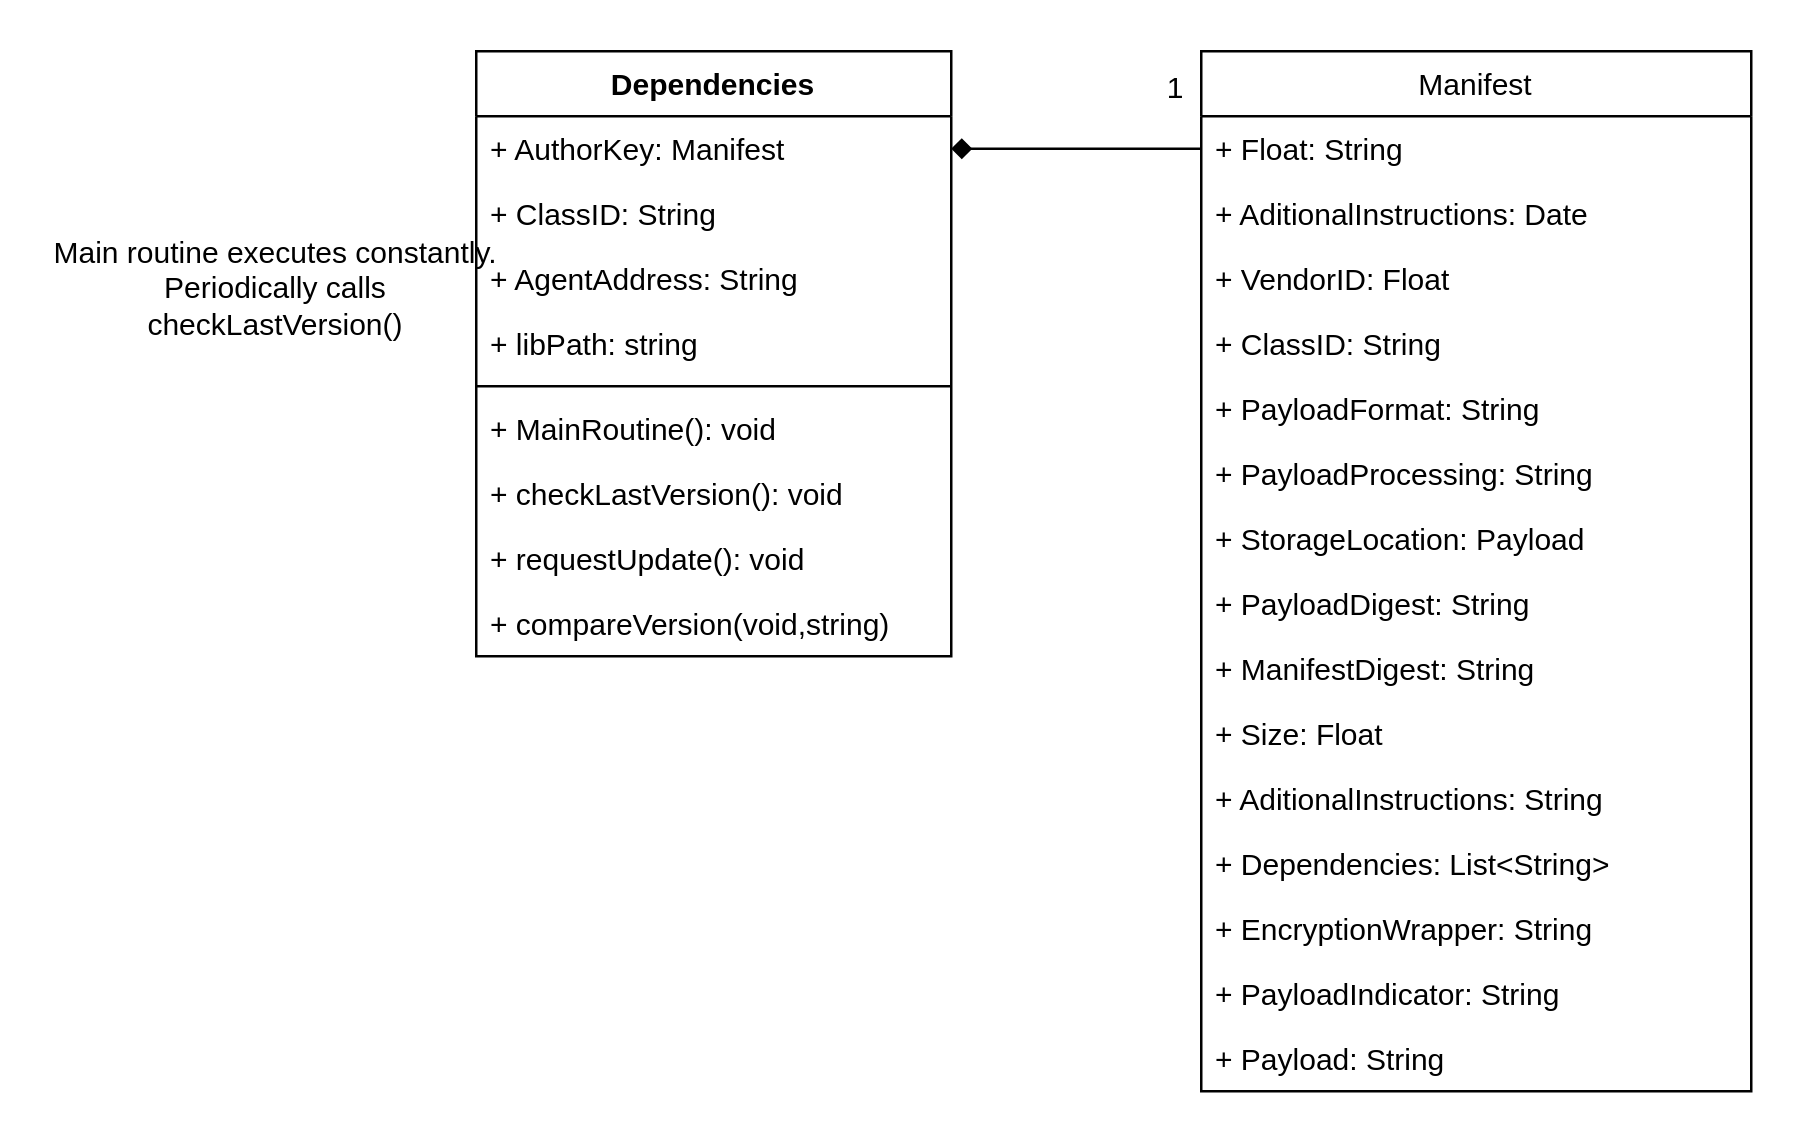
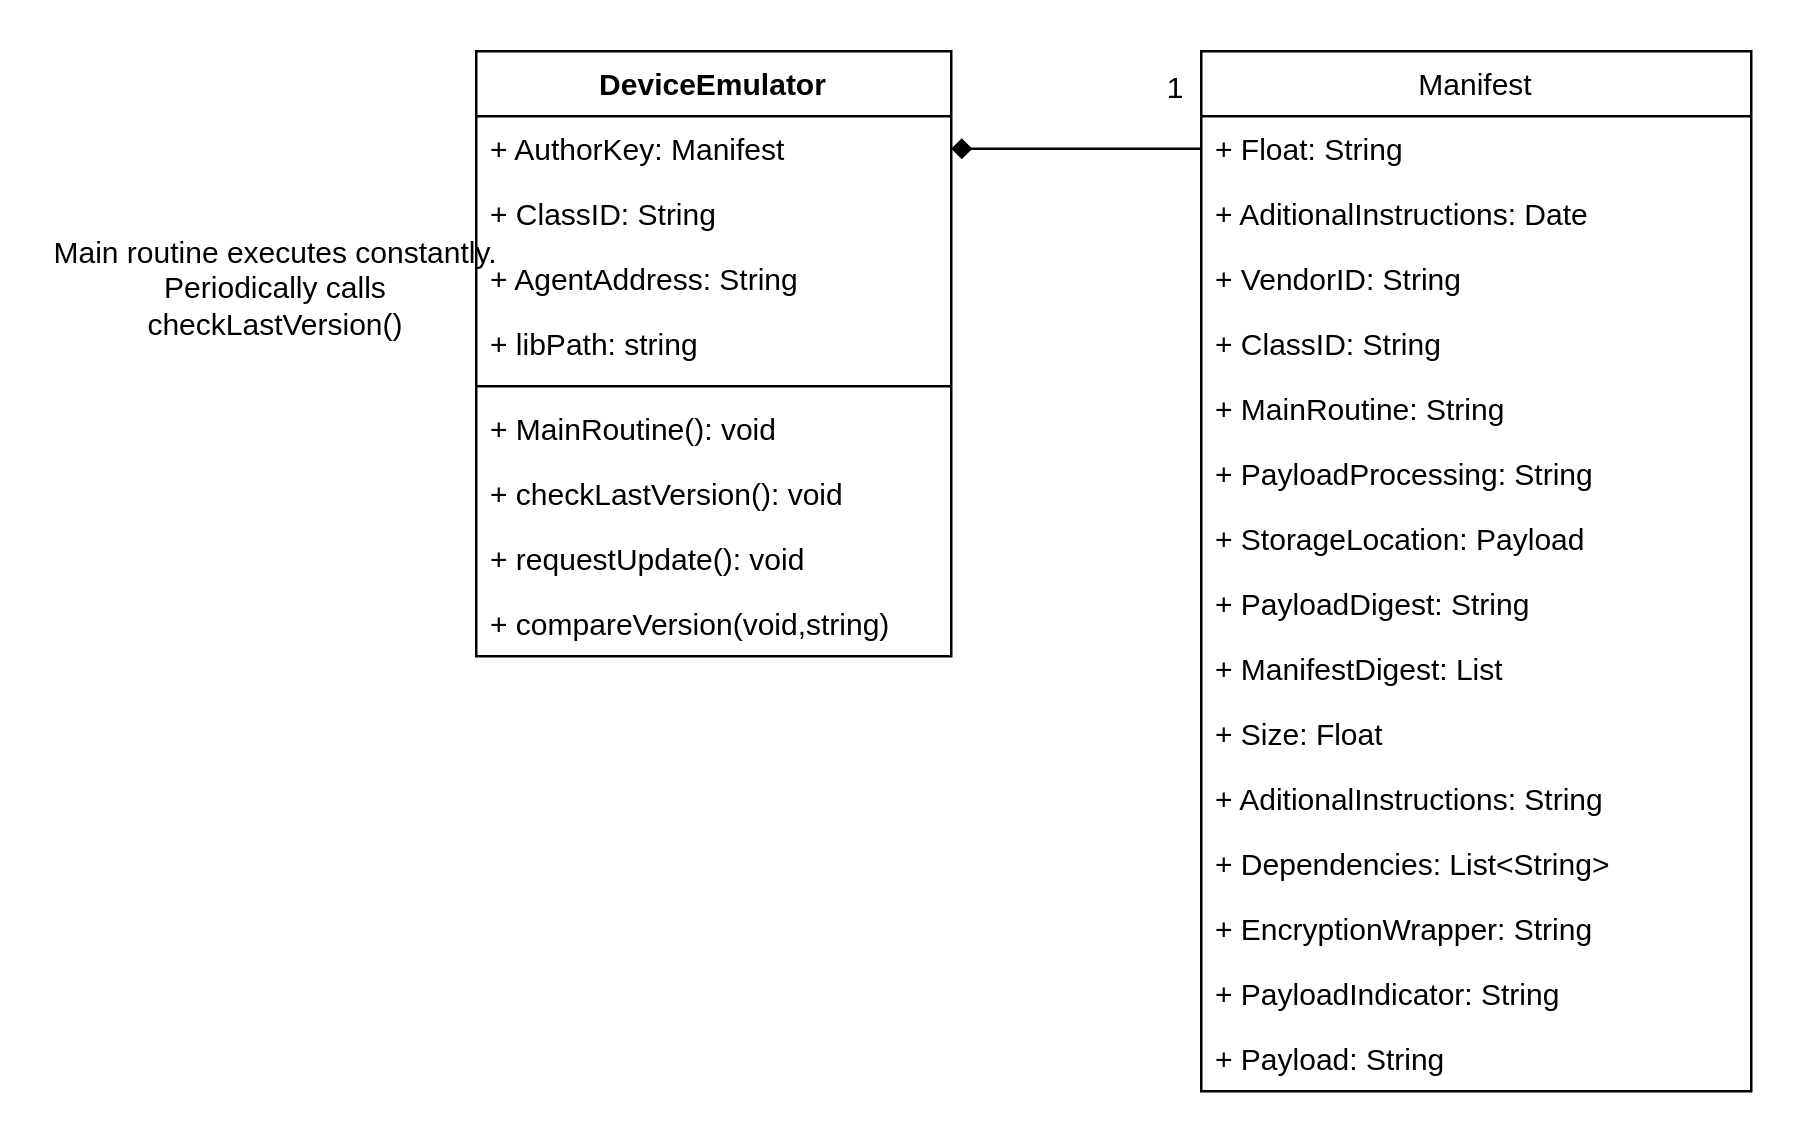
(713, 85) -> (713, 85)
(1342, 280) -> (1351, 280)
(1389, 410) -> (1368, 410)
(1393, 670) -> (1376, 670)
